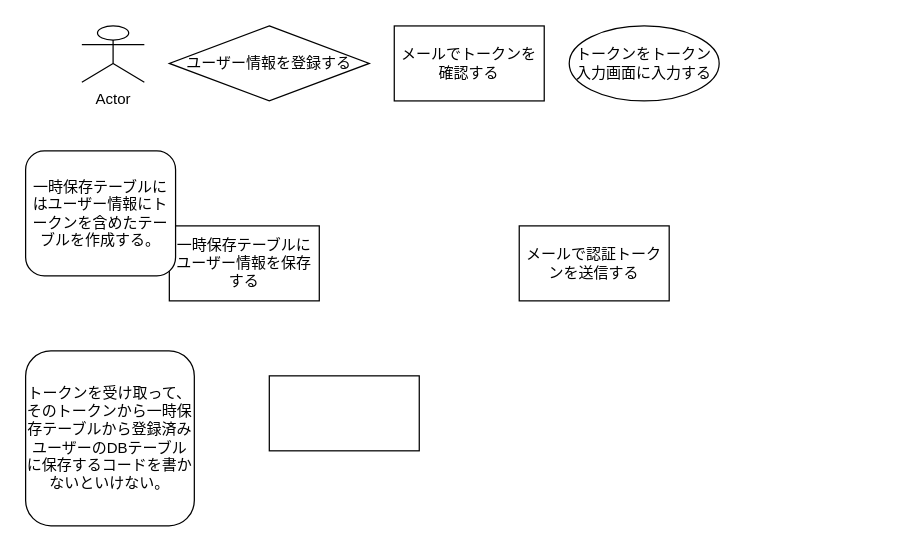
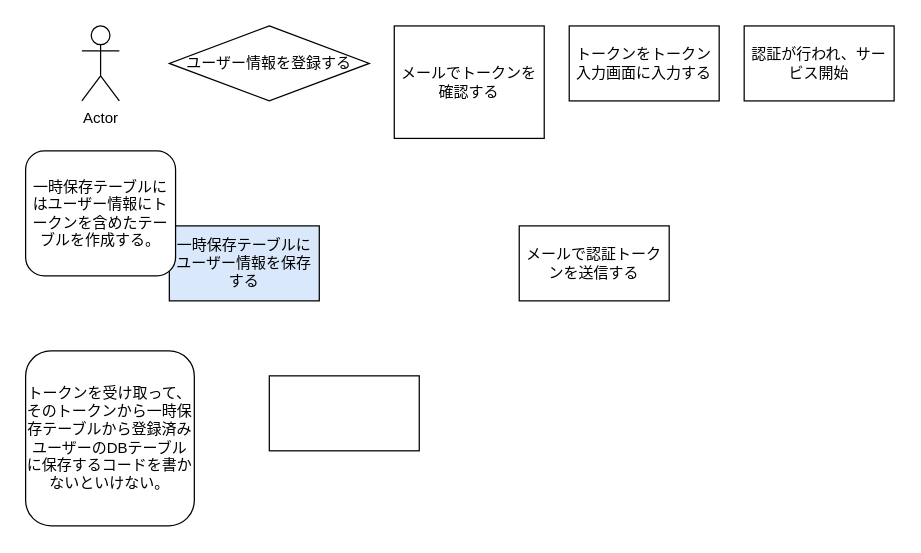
(113, 54) -> (101, 63)
(469, 63) -> (469, 82)
(644, 63) -> (644, 63)
none -> (819, 63)
(244, 263) -> (244, 263)
